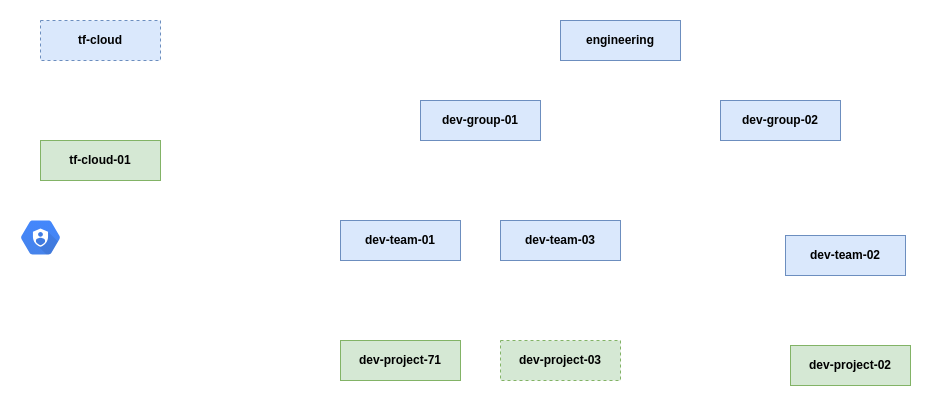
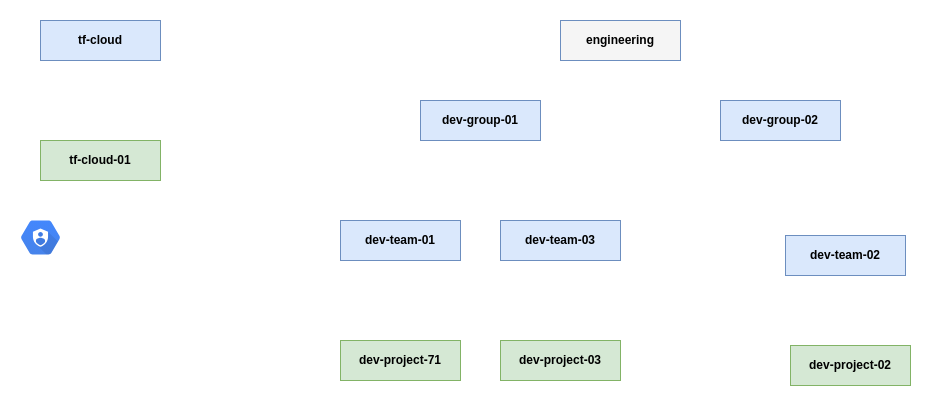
(101, 41) -> (101, 41)
(621, 41) -> (621, 41)
(561, 361) -> (561, 361)
